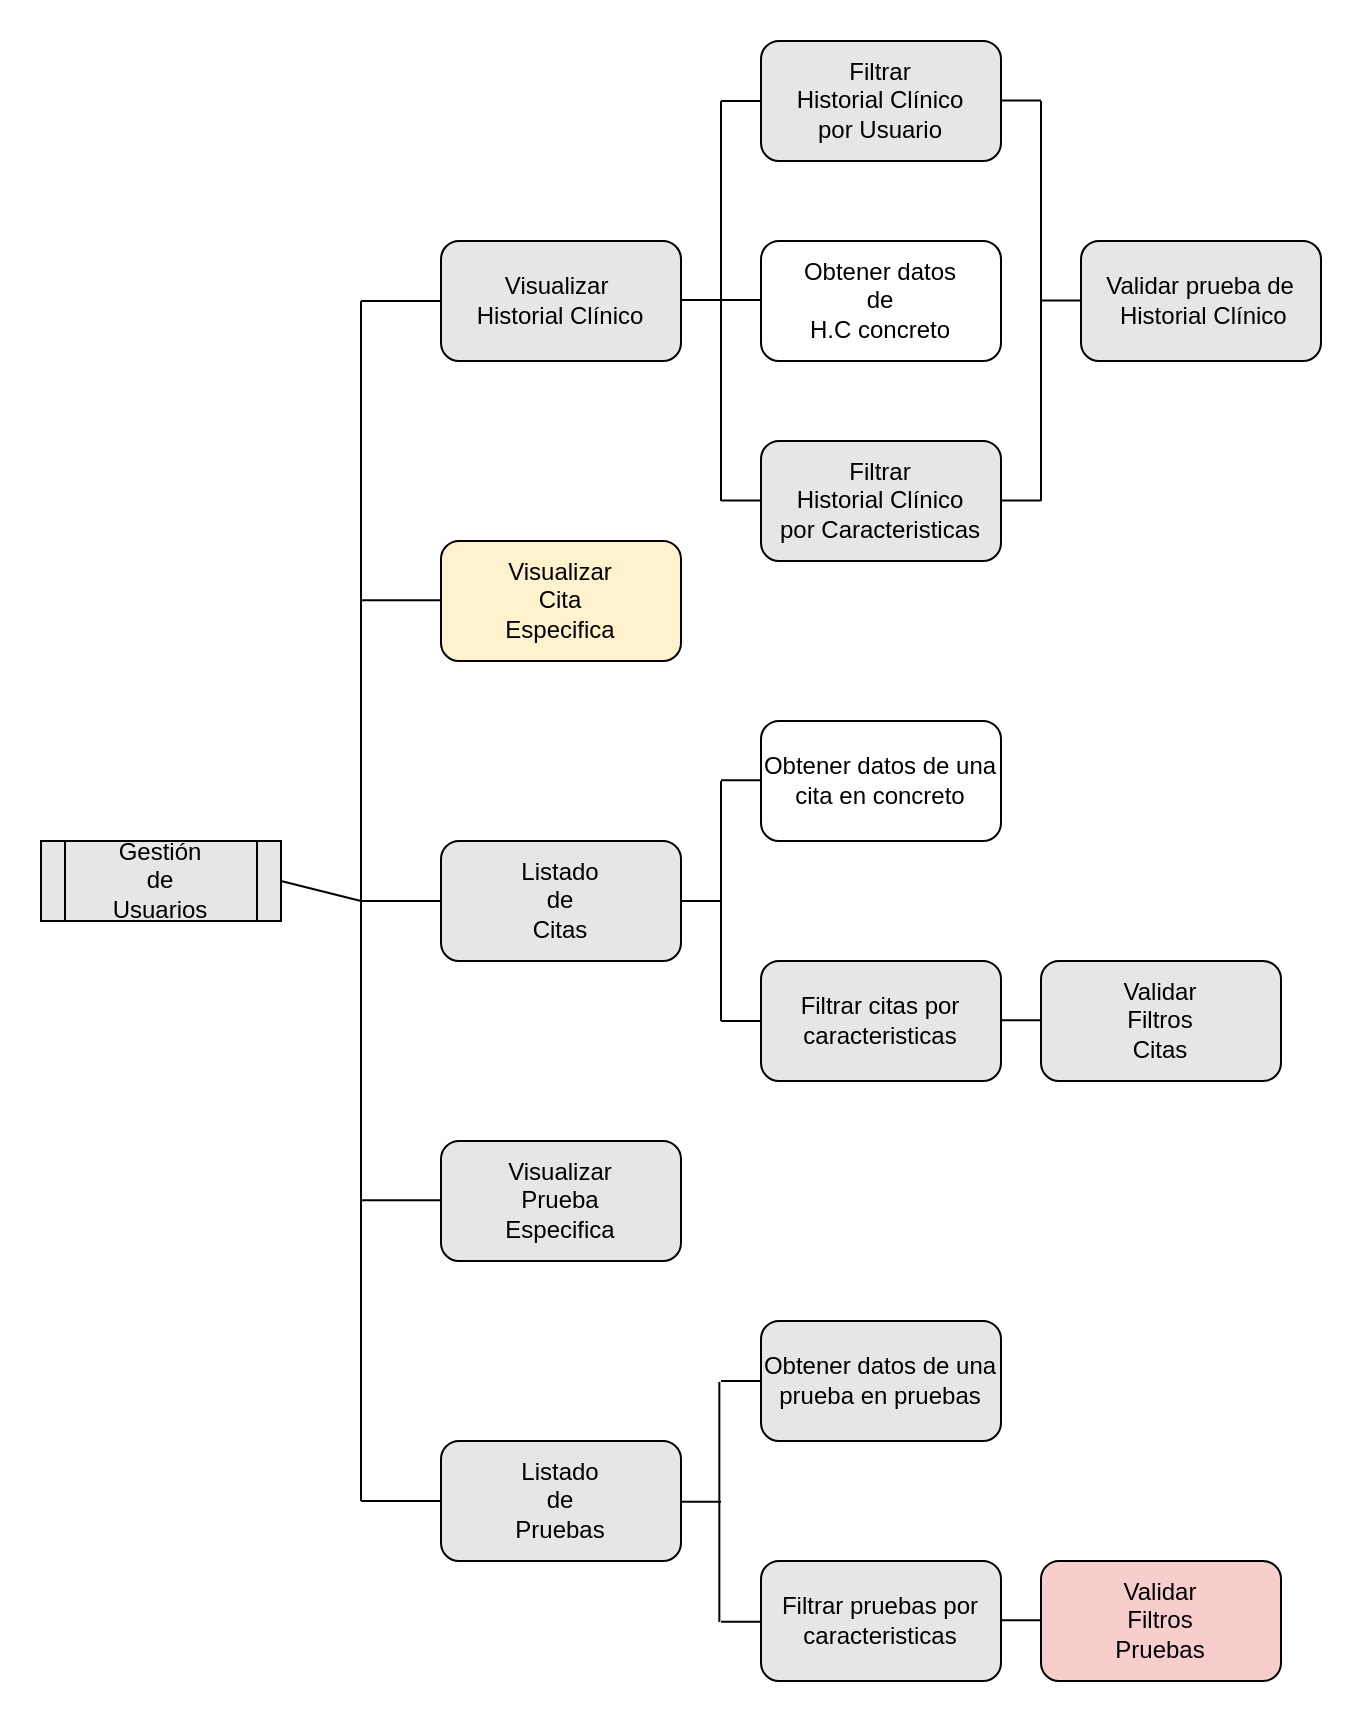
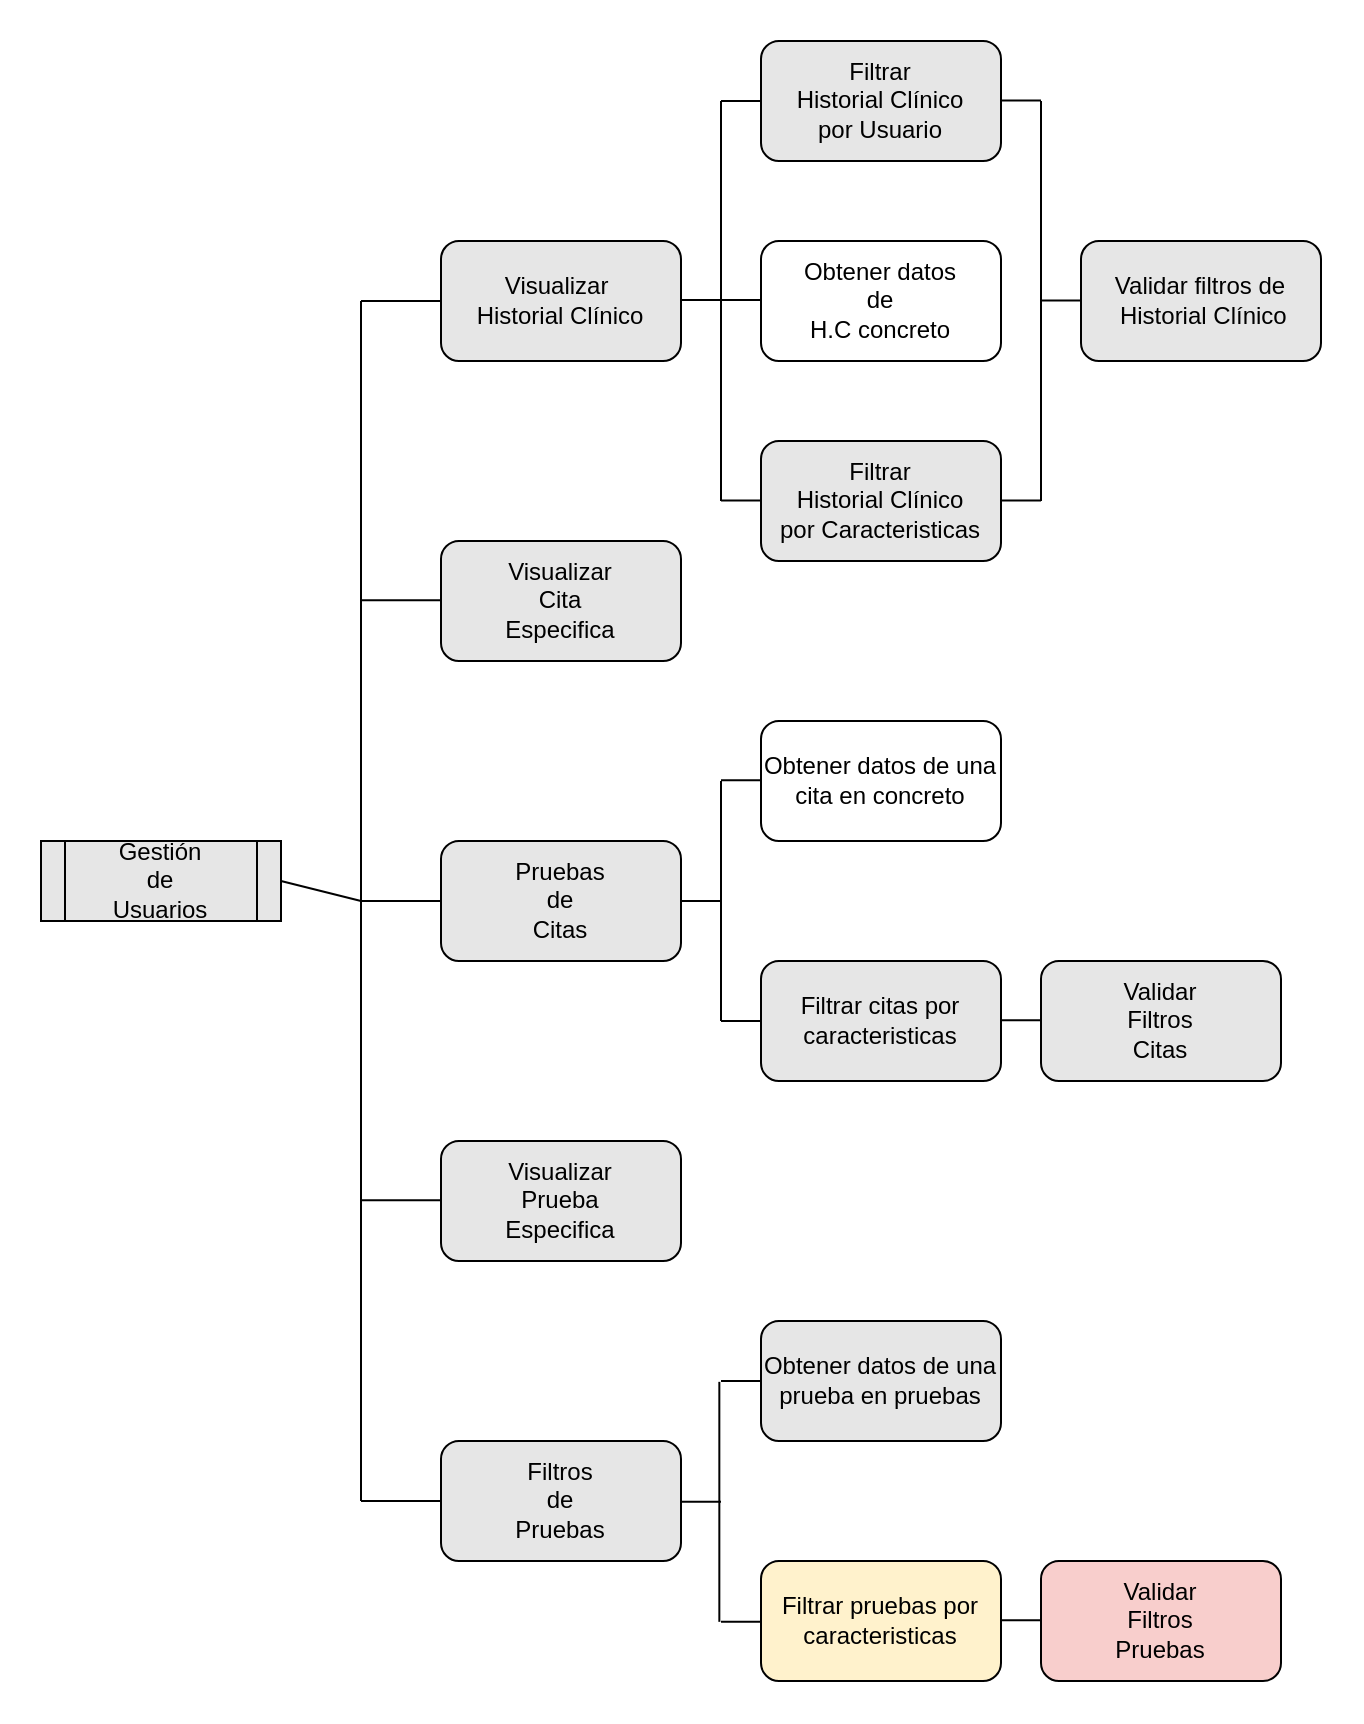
(1201, 301) -> (1201, 301)
(561, 601) -> (561, 601)
(561, 901) -> (561, 901)
(561, 1501) -> (561, 1501)
(881, 1621) -> (881, 1621)
